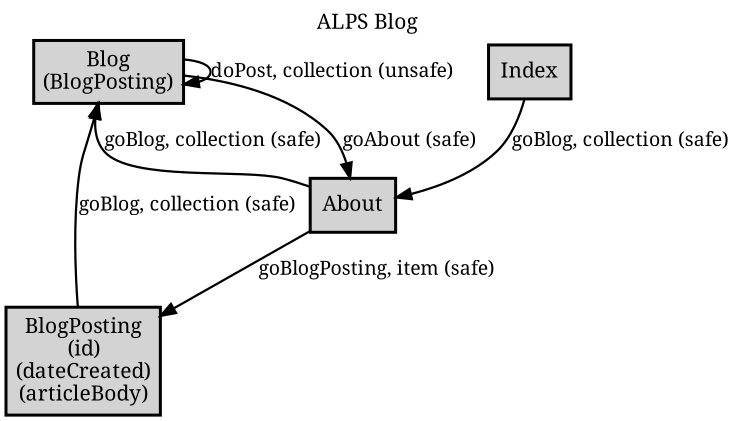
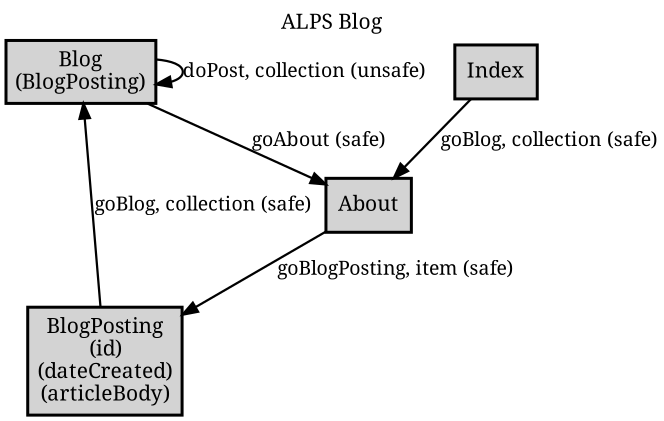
(189, 173) -> none
